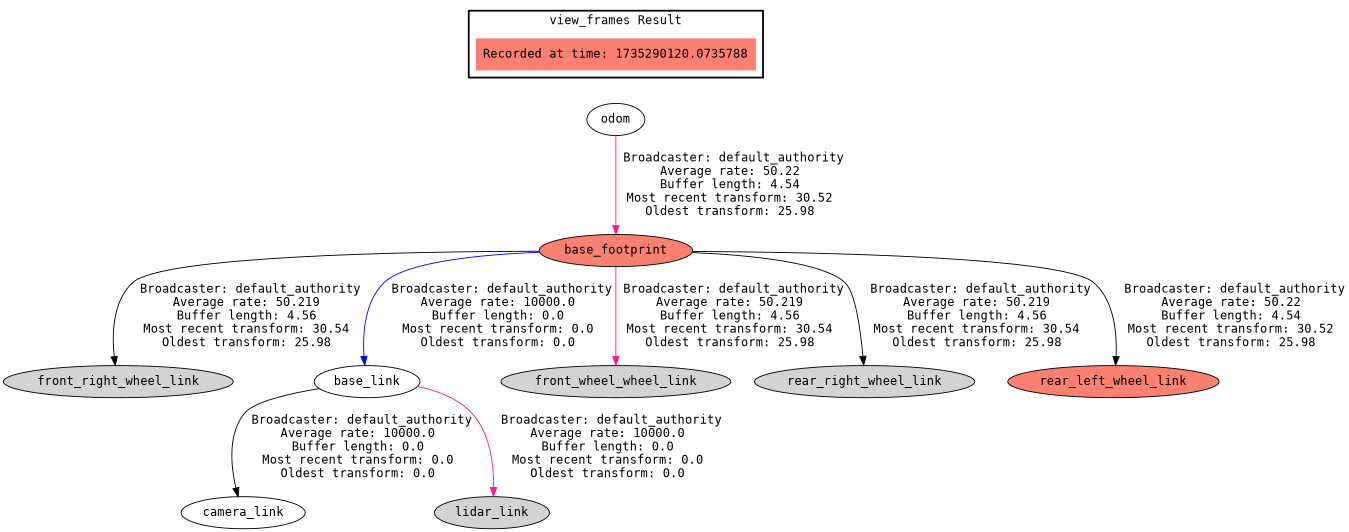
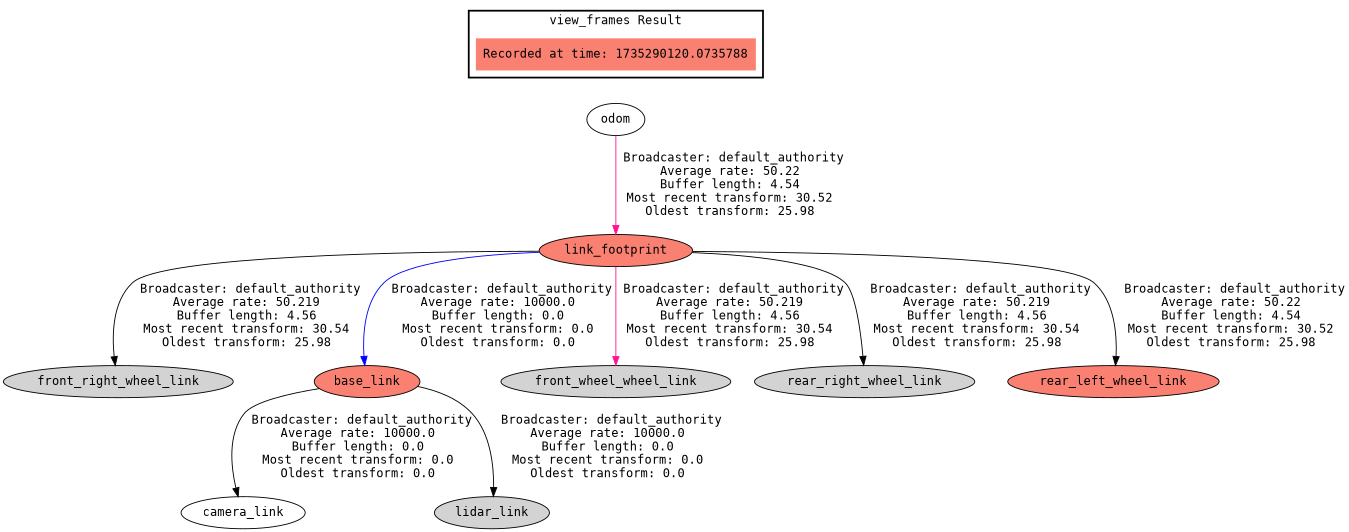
(616, 251) -> (616, 251)
(367, 382) -> (367, 382)
(477, 420) -> (477, 420)
